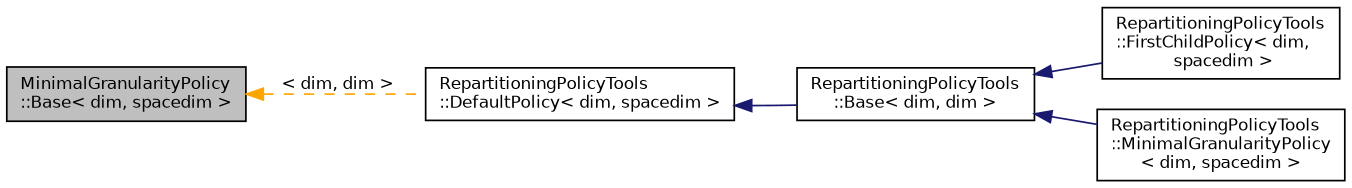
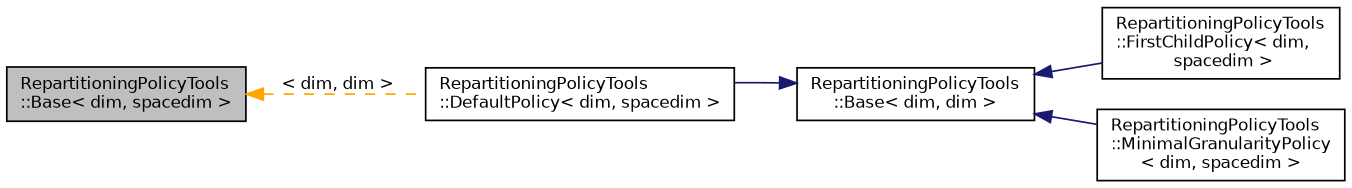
(126, 94) -> (126, 94)
(774, 105) -> (757, 83)
